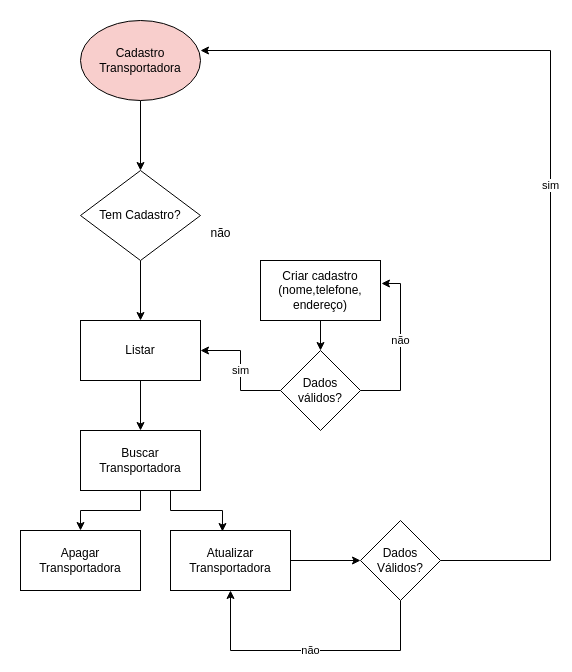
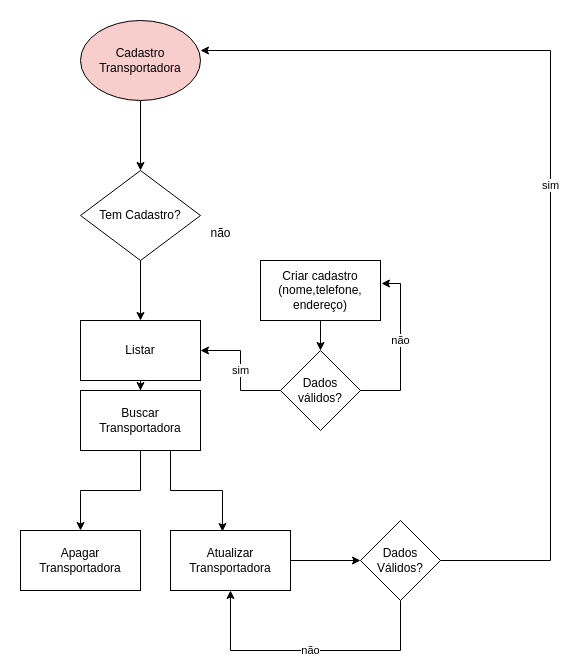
(141, 461) -> (141, 421)
